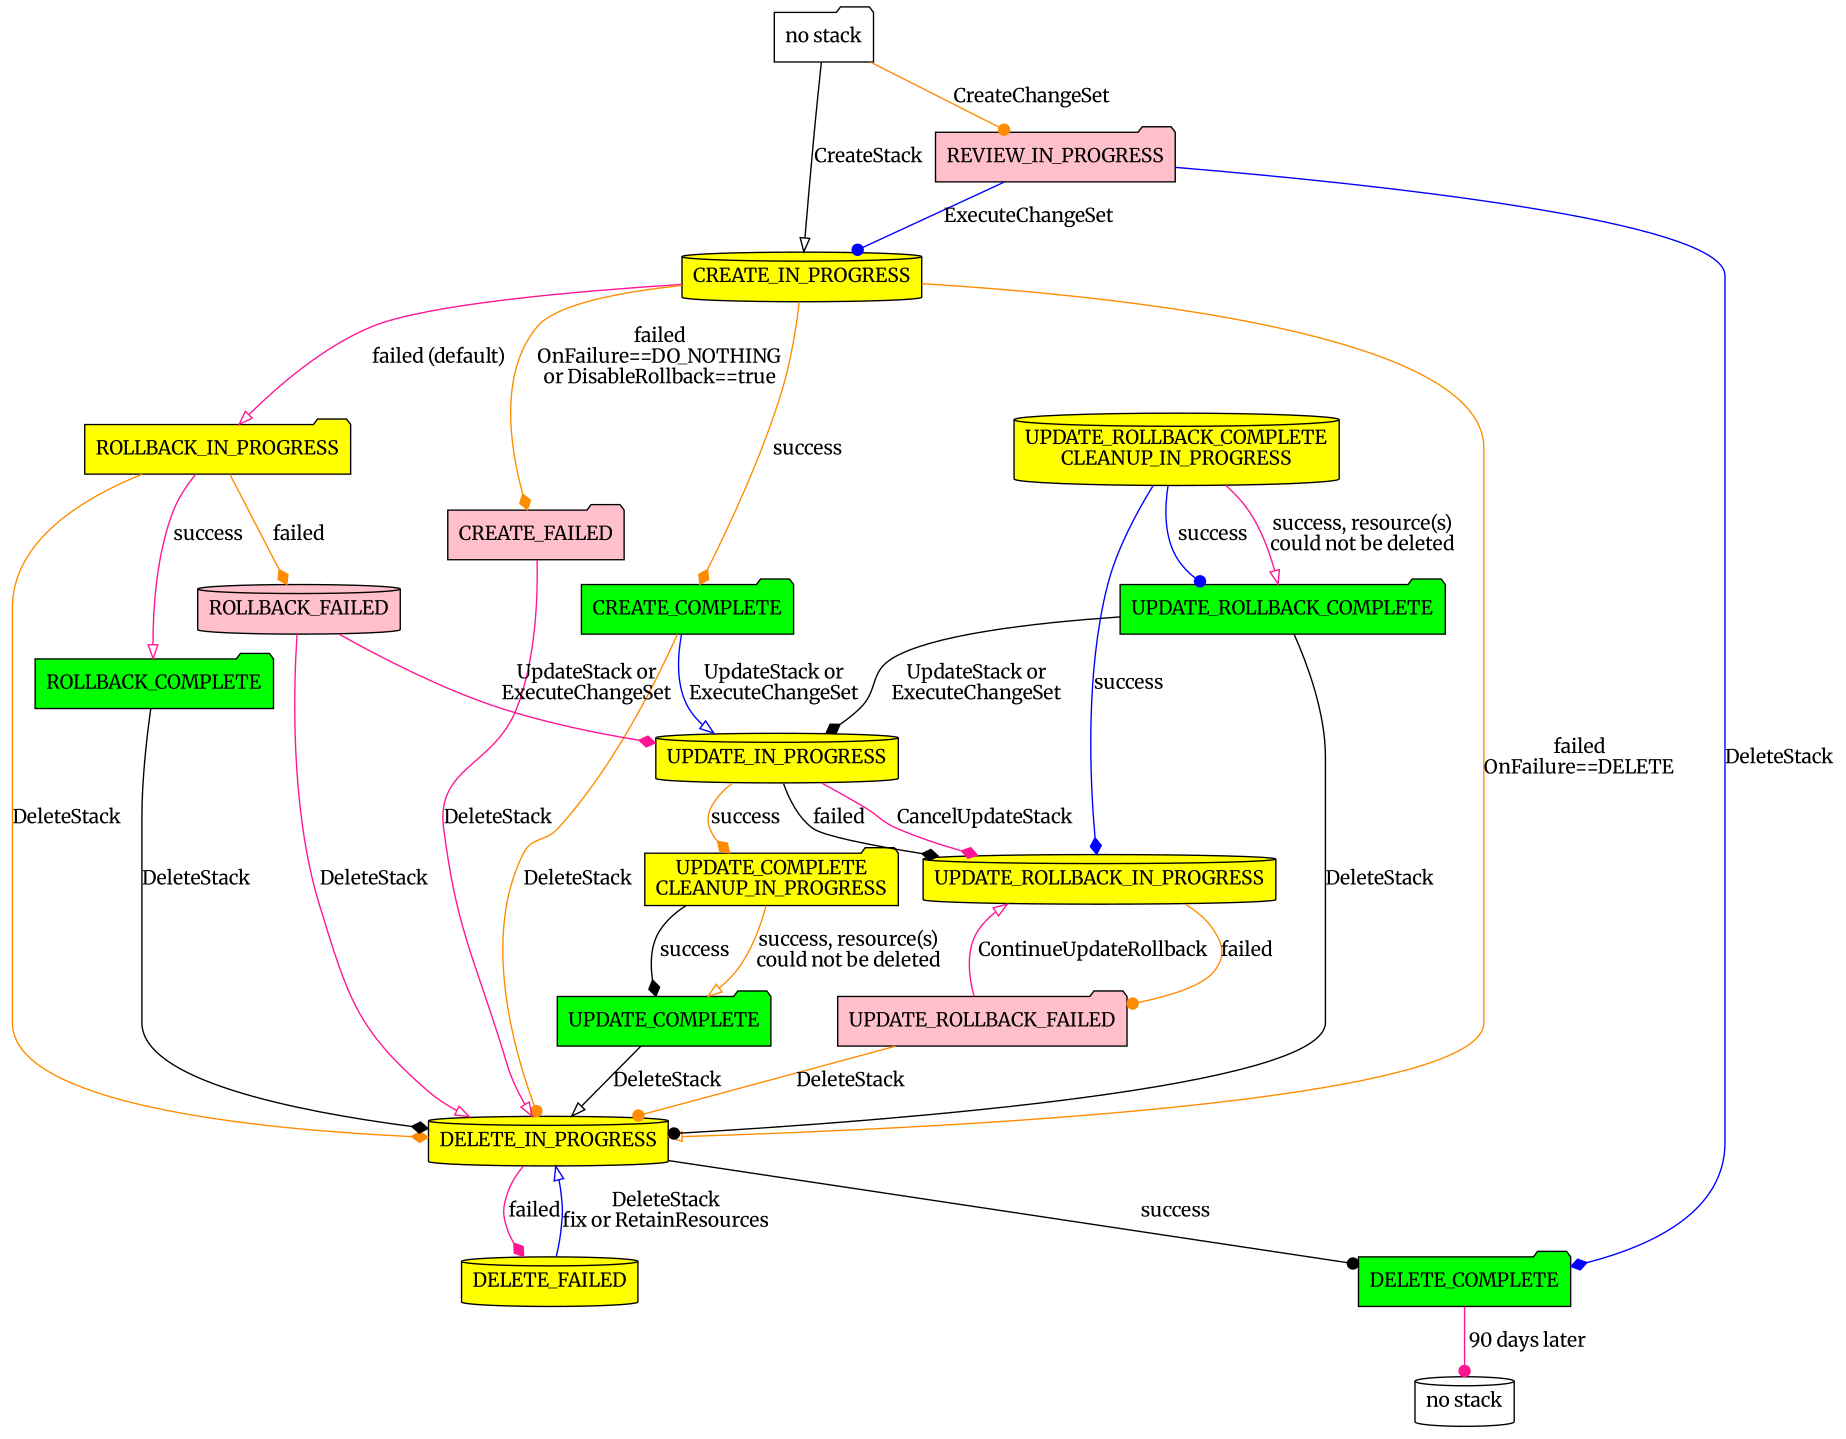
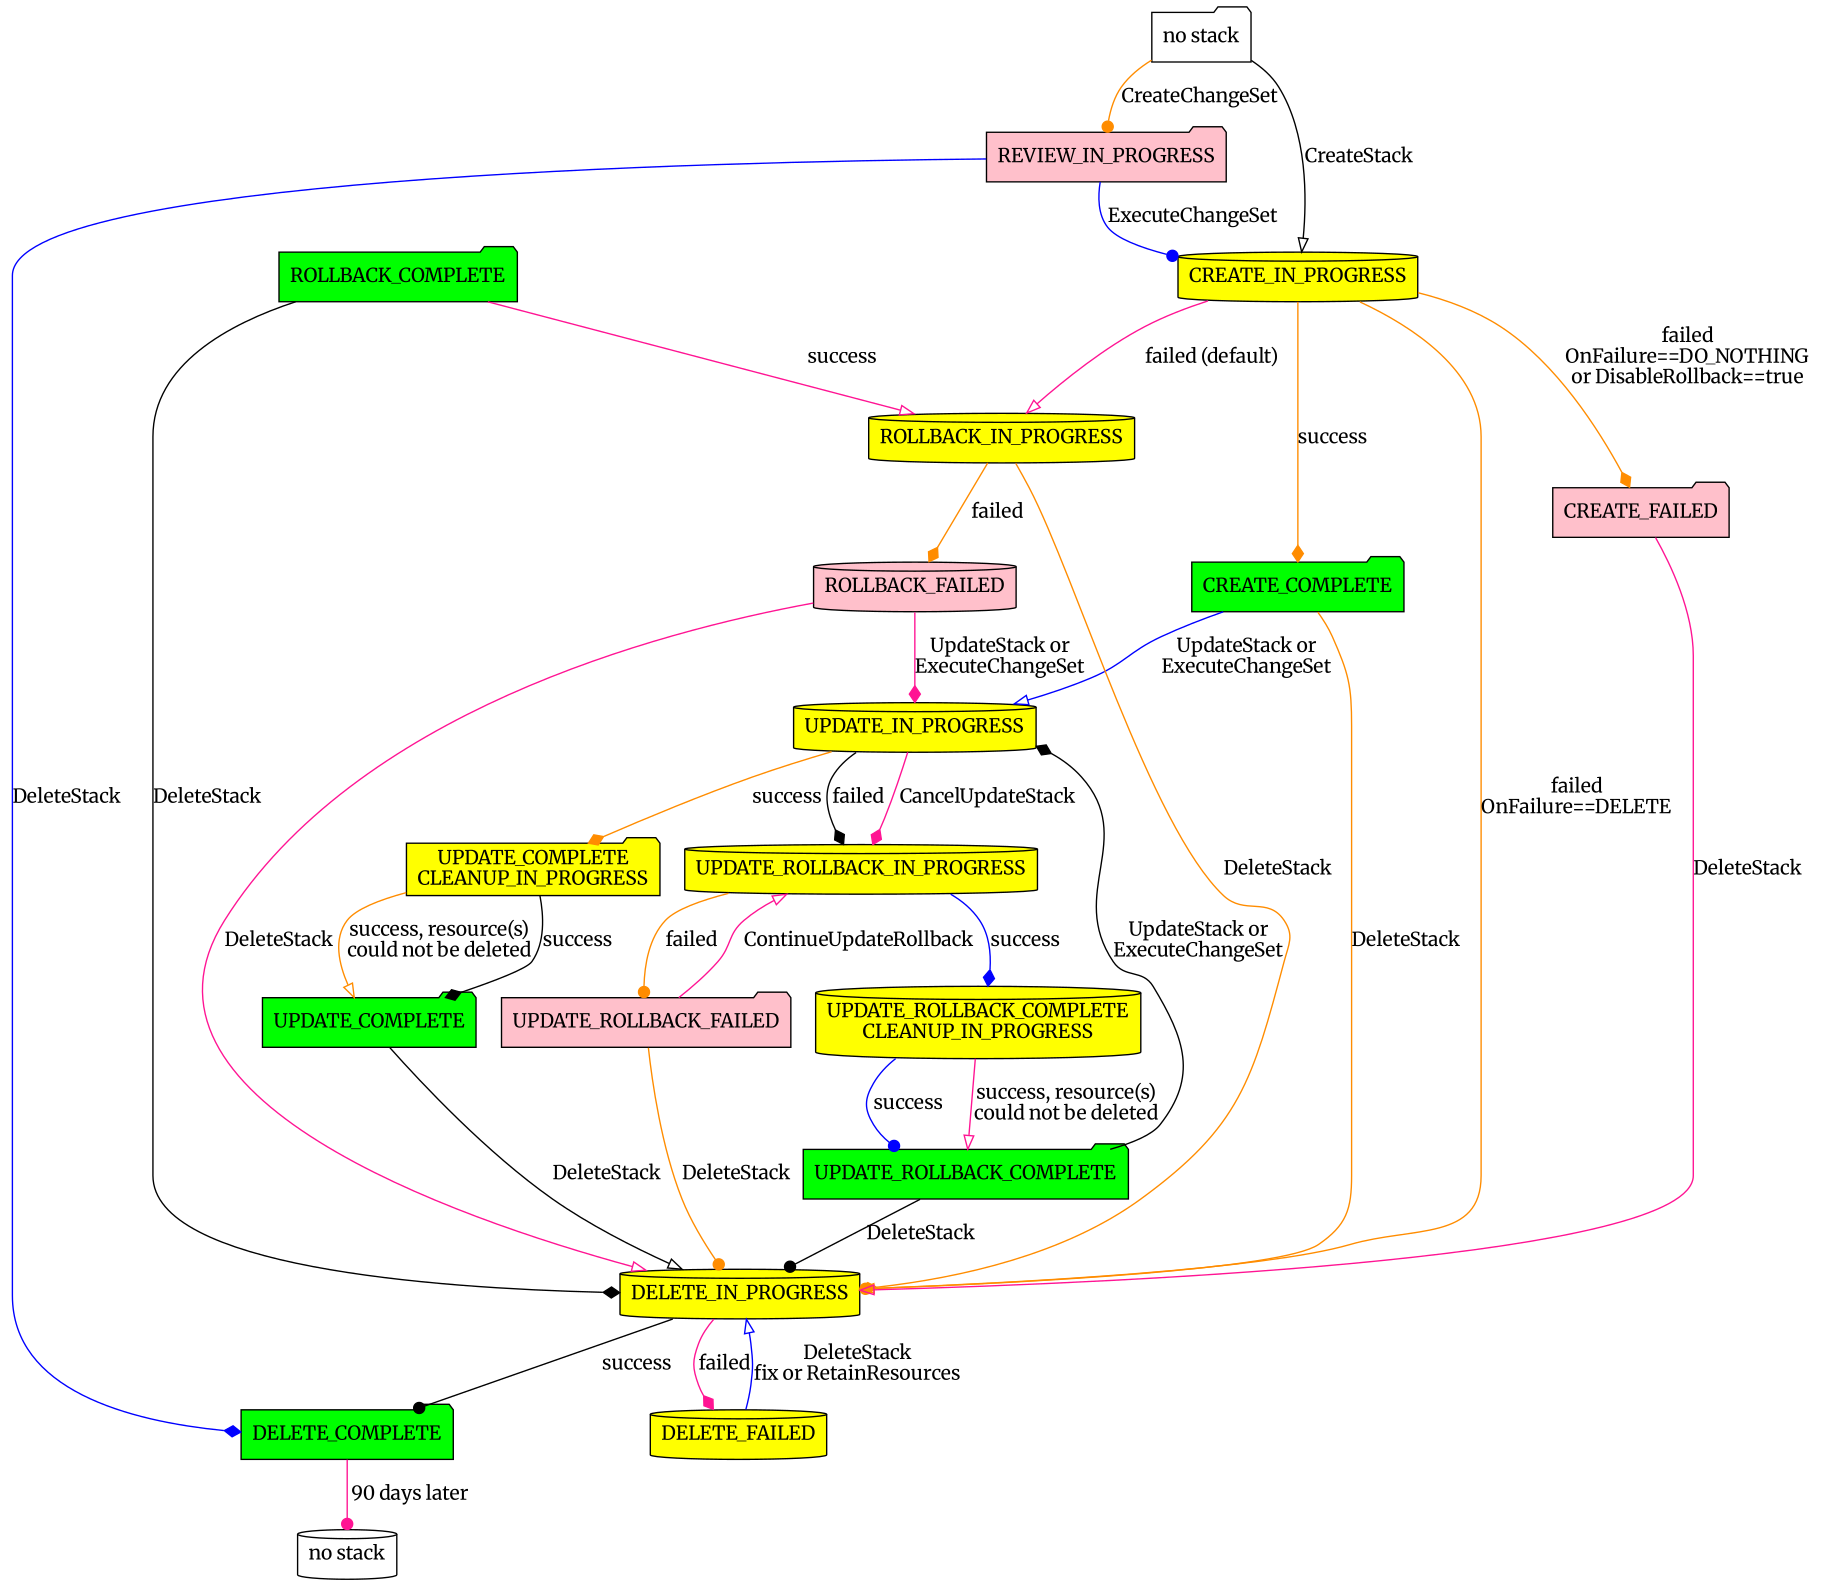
(218, 449) -> (1002, 438)
(161, 555) -> (694, 356)
(1095, 656) -> (983, 925)
